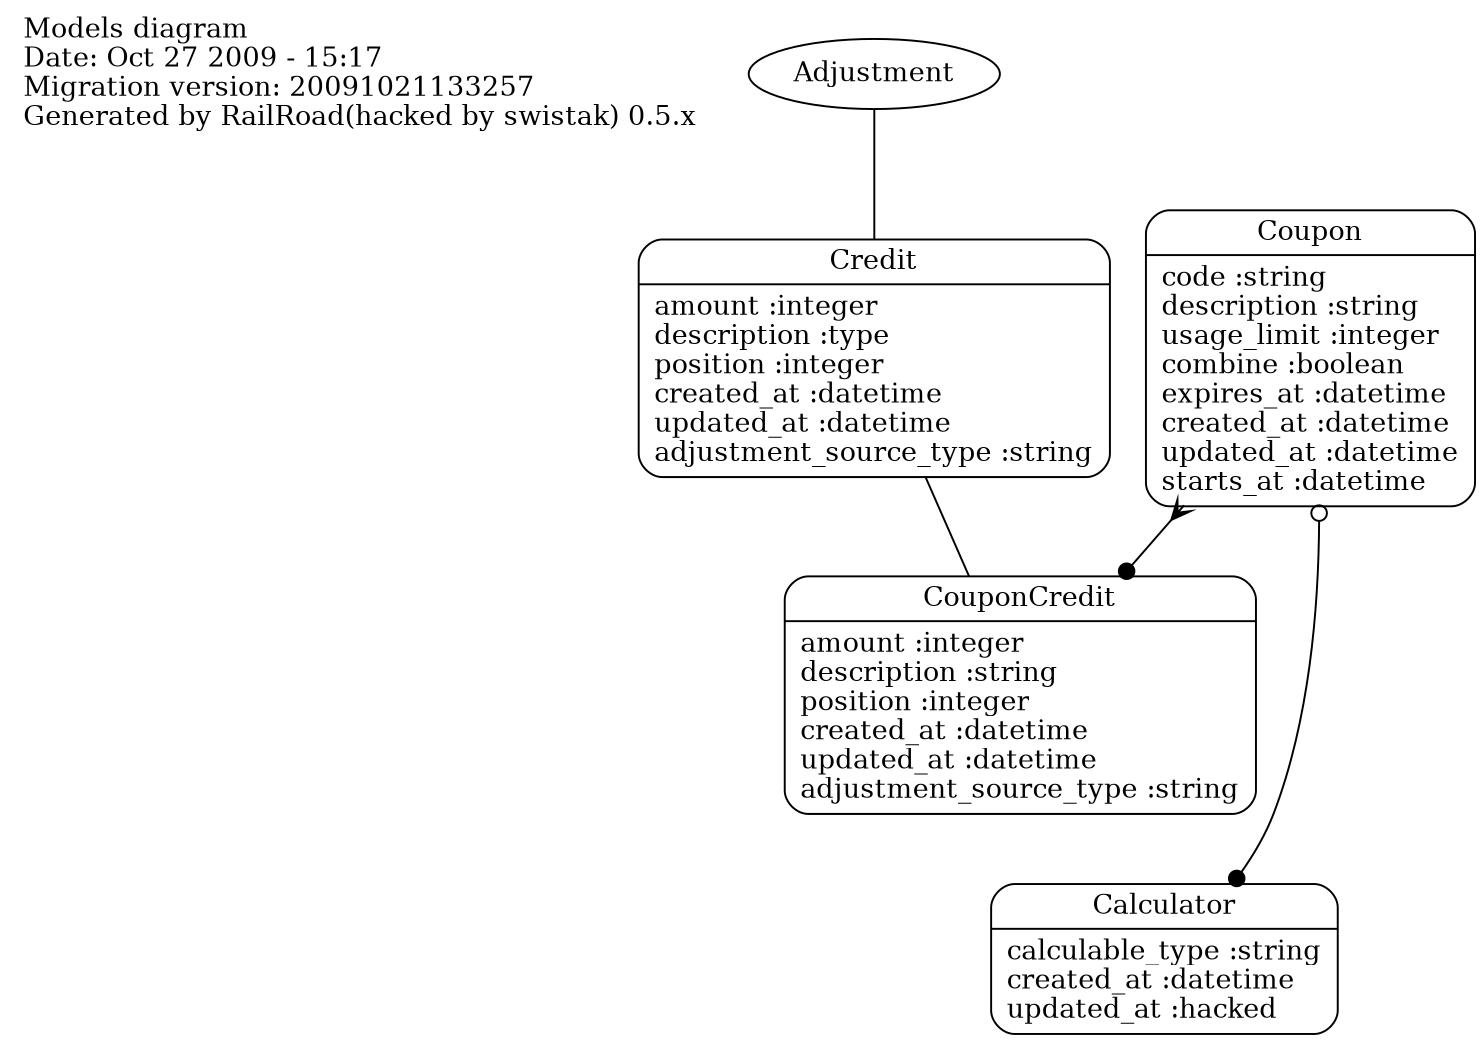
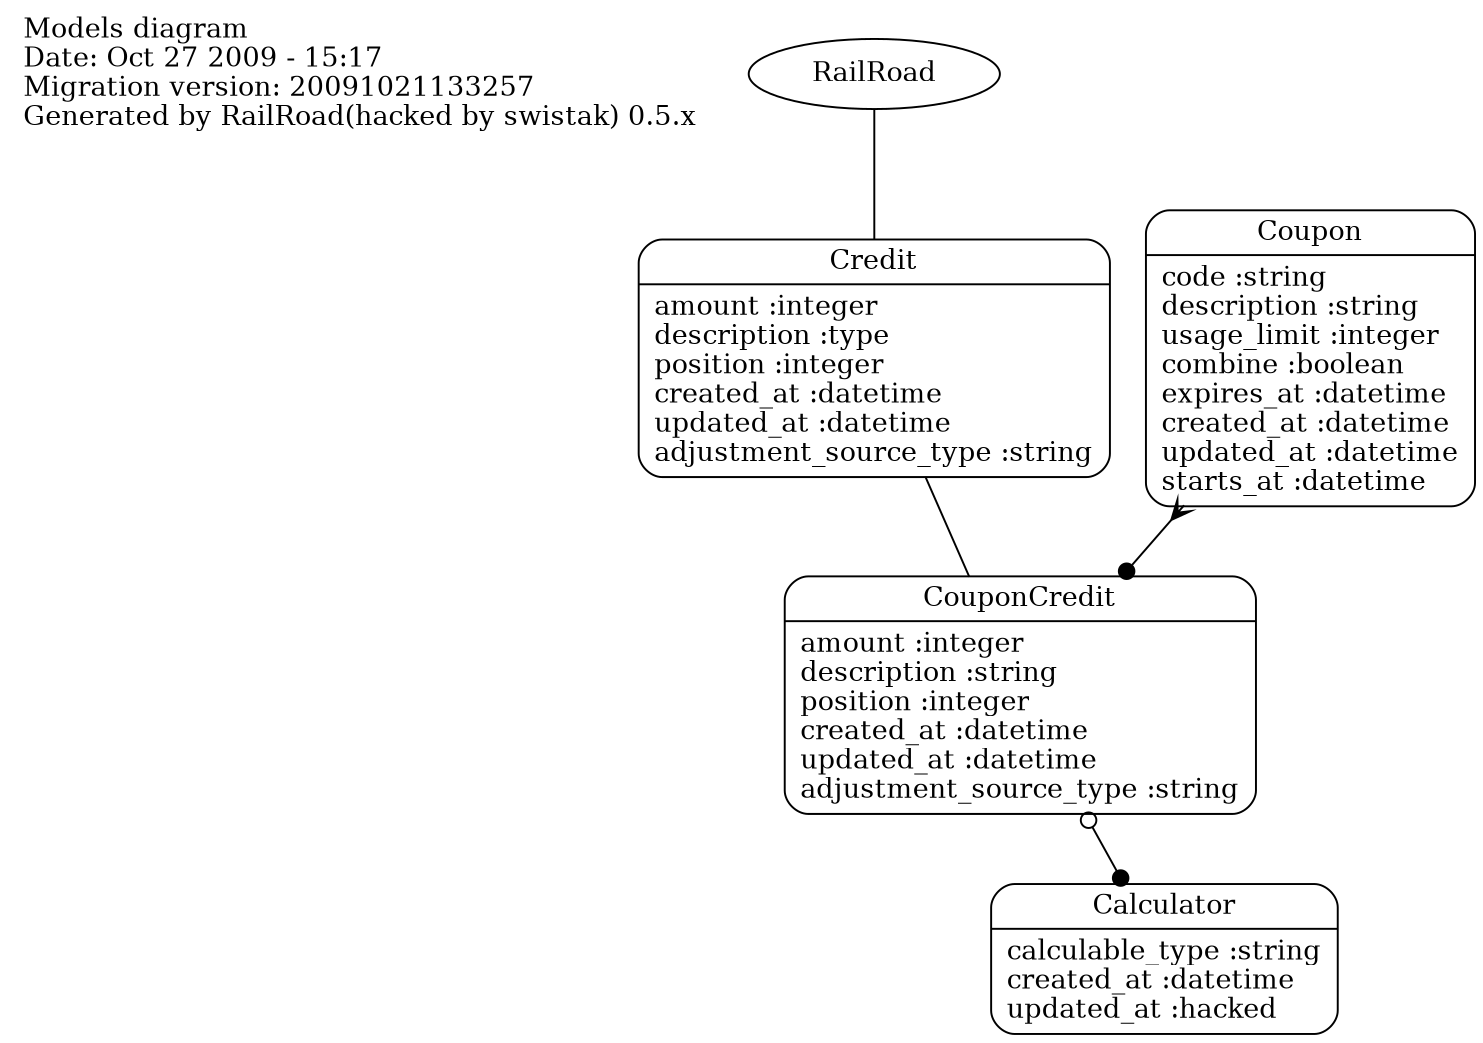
(874, 74) -> (874, 74)
(1304, 702) -> (1105, 849)
